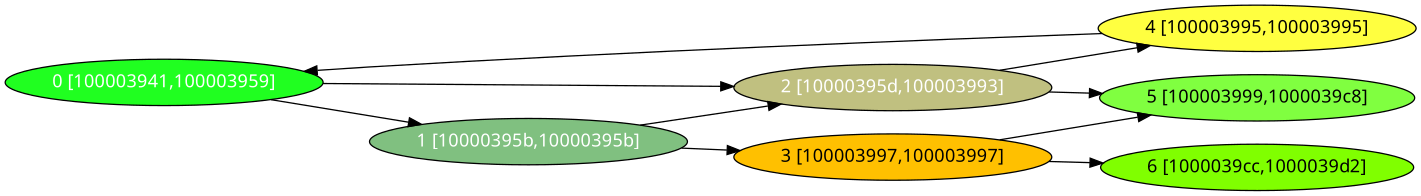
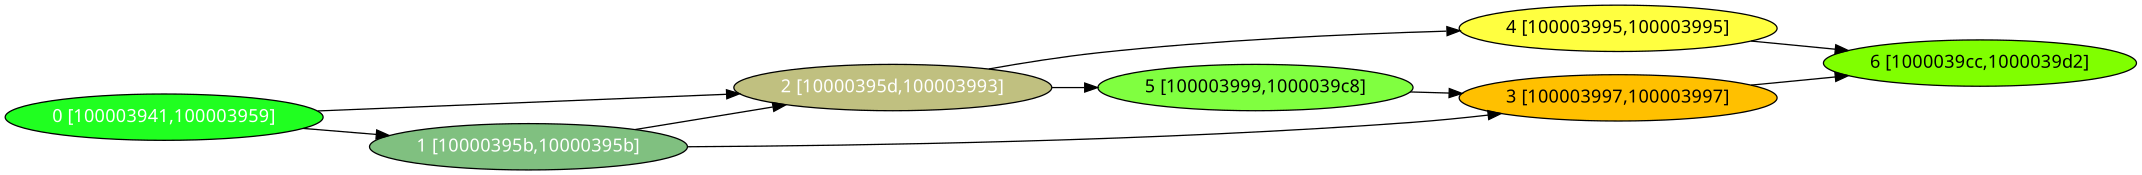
(710, 49) -> (1793, 45)
(1069, 128) -> (1430, 92)
